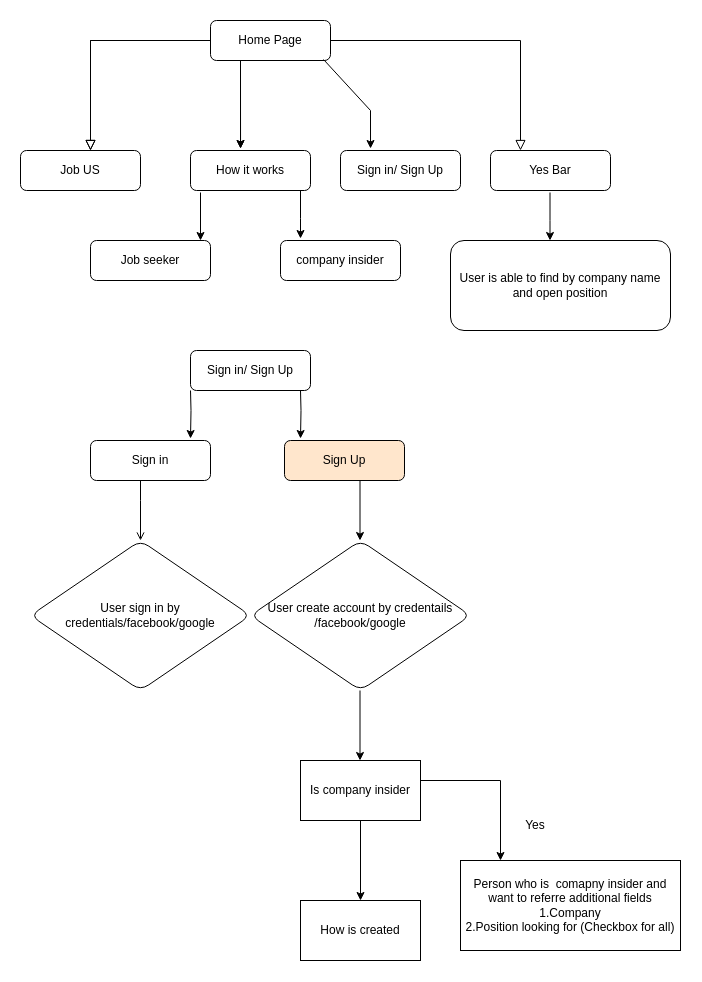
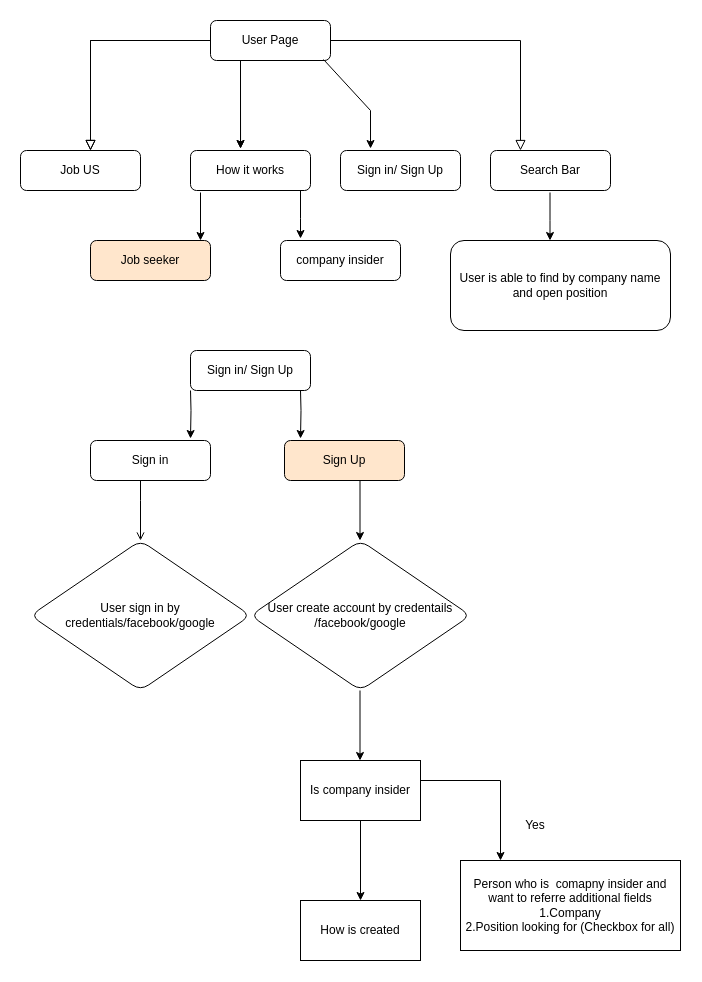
(271, 41) -> (271, 41)
(551, 171) -> (551, 171)
(151, 261) -> (151, 261)
